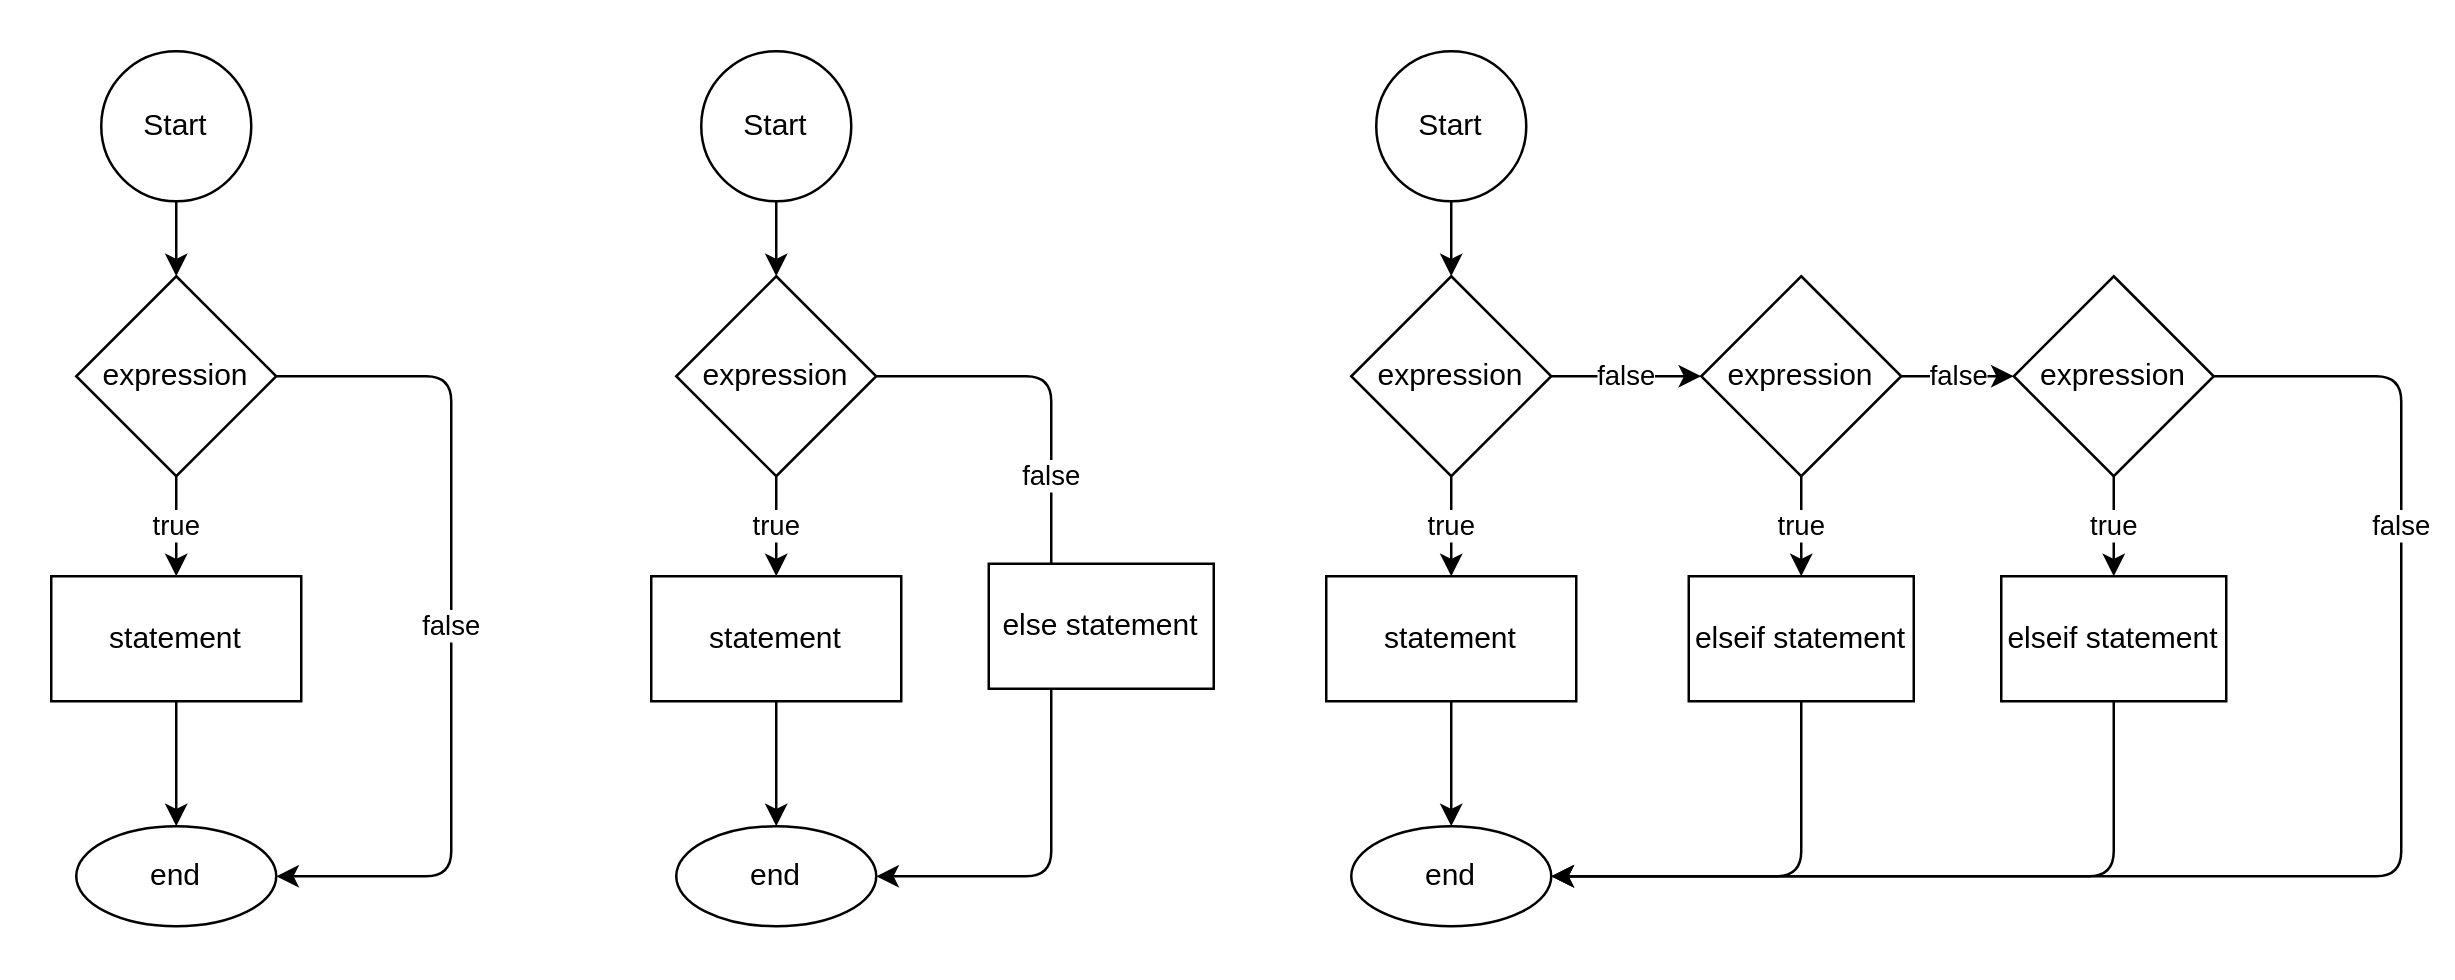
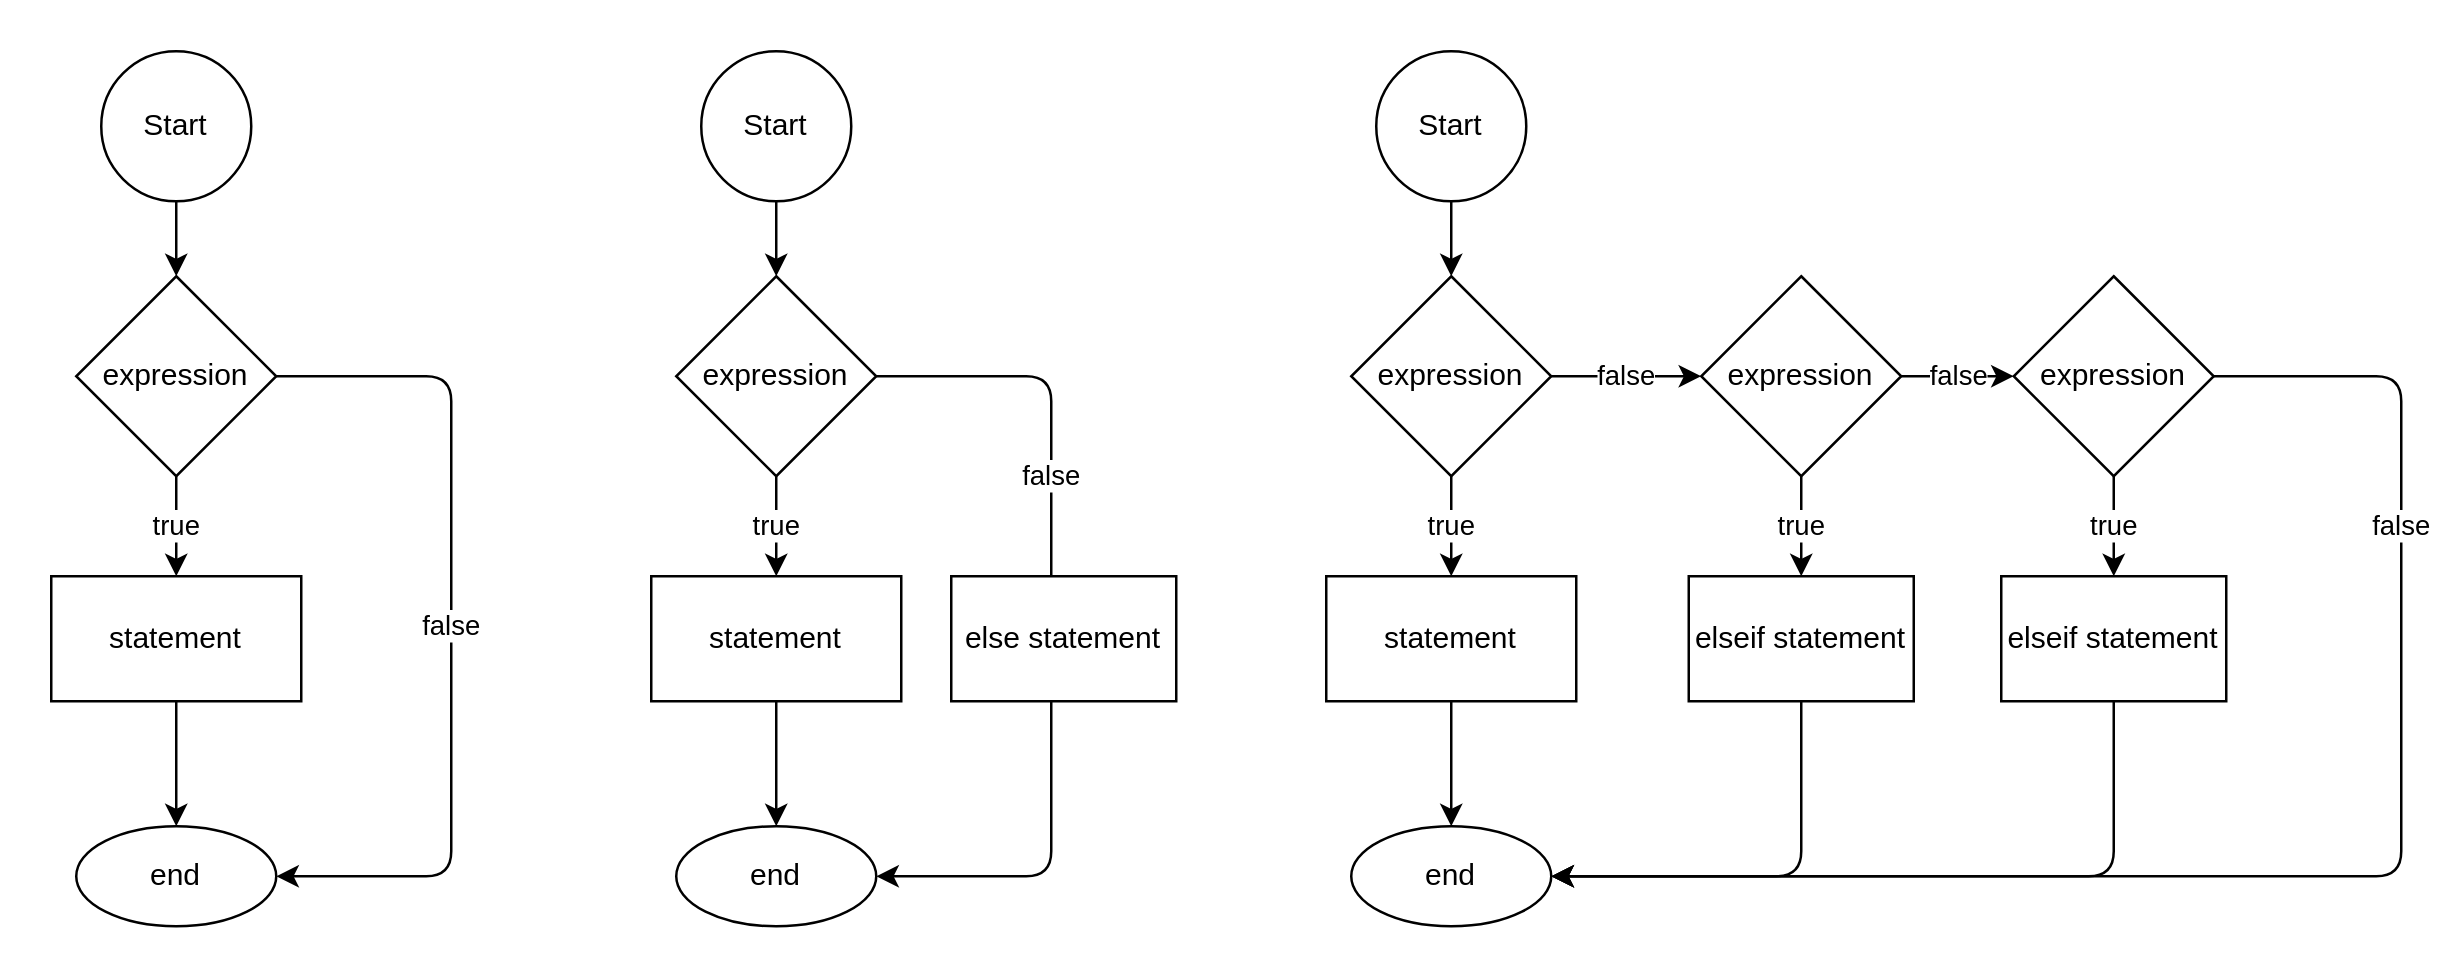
(1101, 626) -> (1064, 639)
